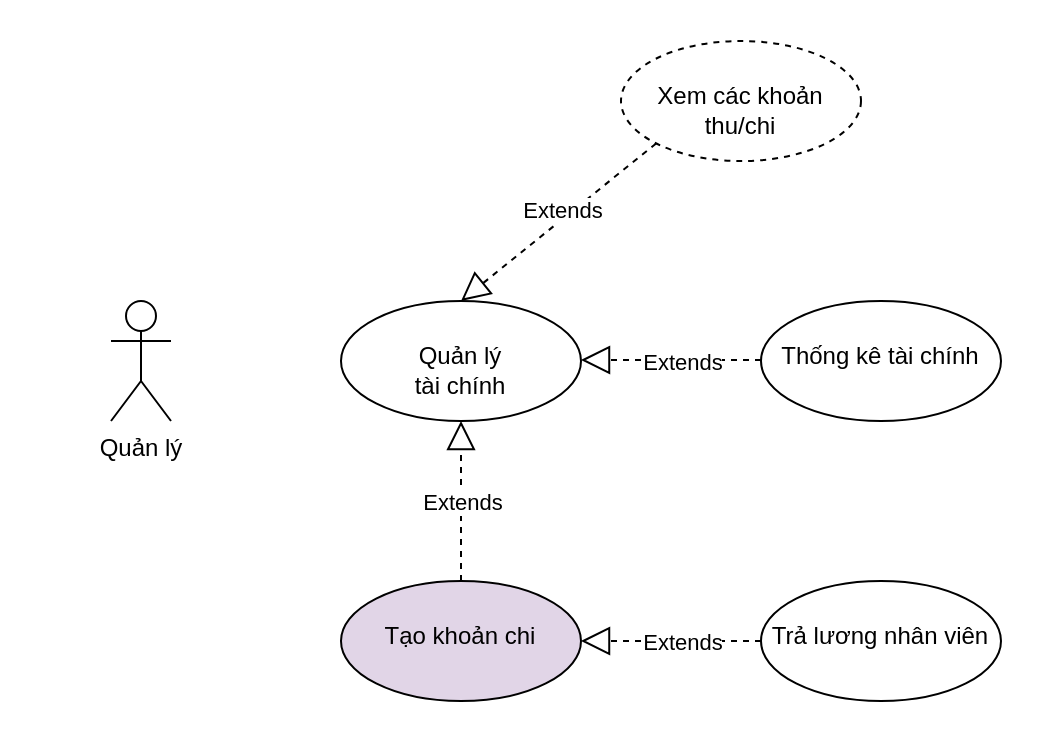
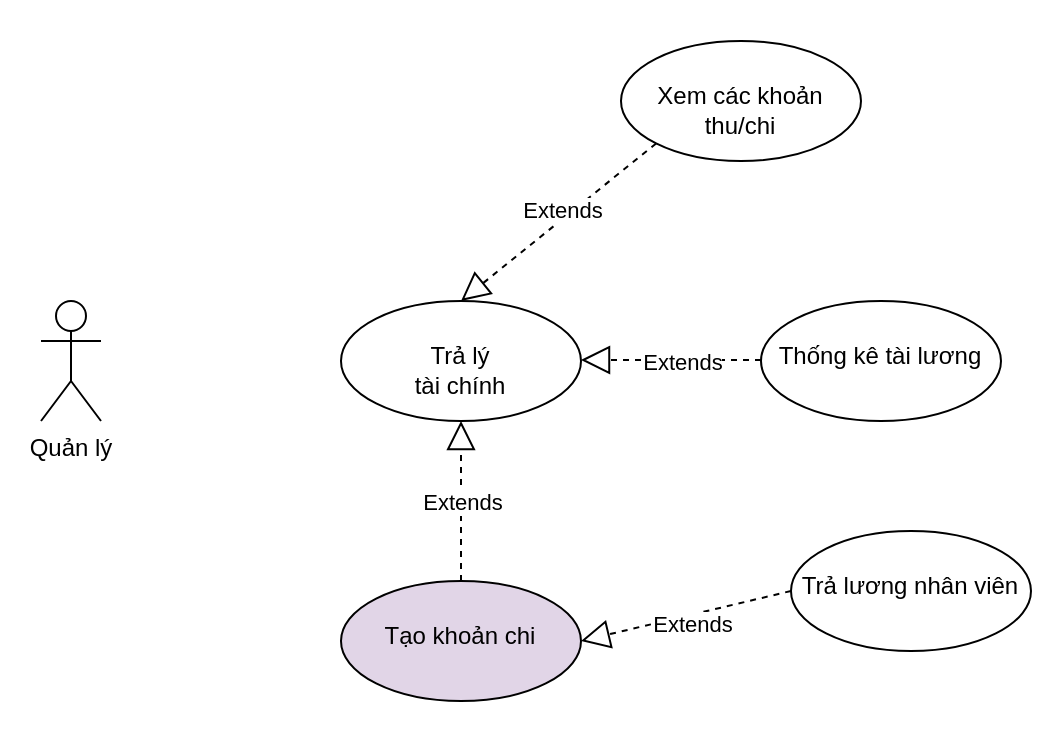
(741, 101) -> (741, 101)
(881, 329) -> (881, 329)
(461, 344) -> (461, 344)
(141, 361) -> (71, 361)
(881, 641) -> (911, 591)
